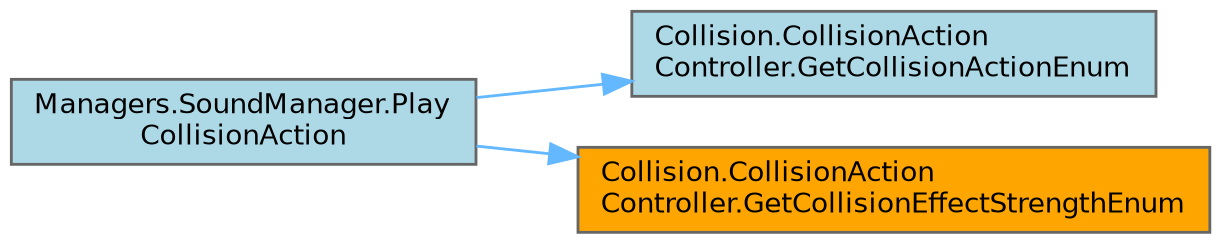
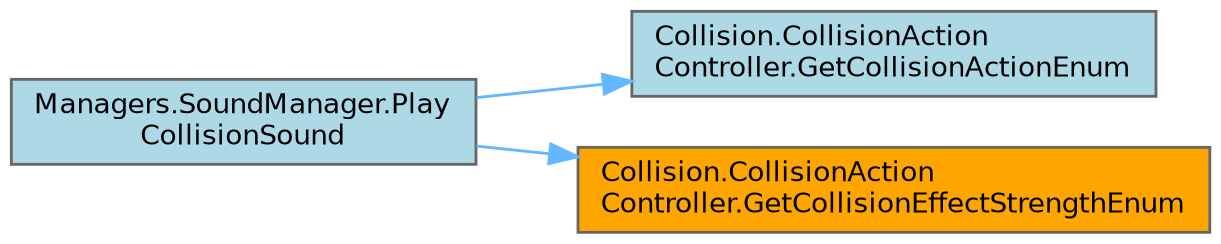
(244, 122) -> (244, 122)
